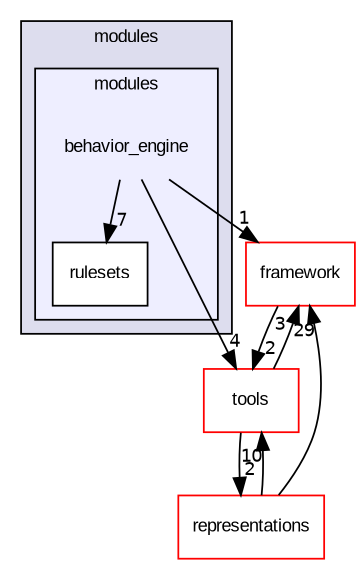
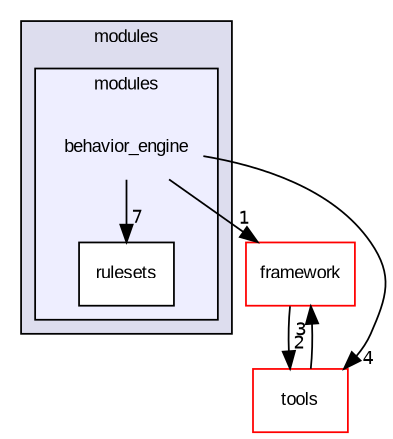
(251, 527) -> none
